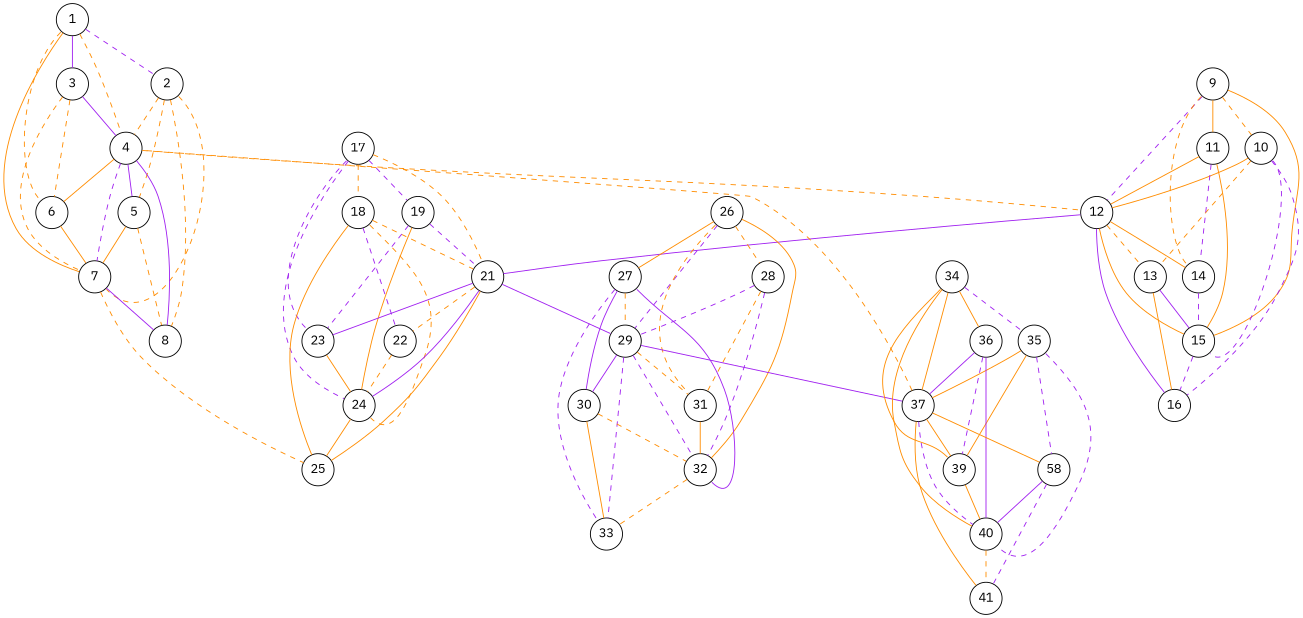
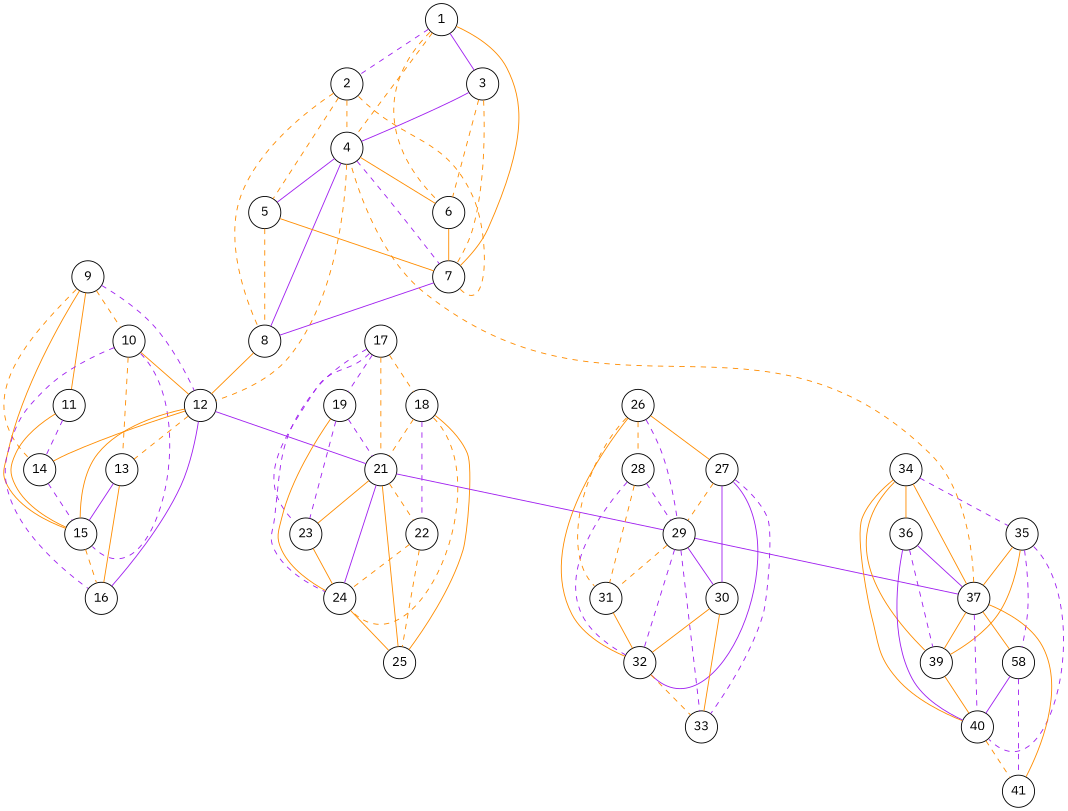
(1155, 180) -> (233, 373)
(403, 309) -> (343, 502)
(1186, 373) -> (91, 566)
(186, 395) -> (411, 598)
(642, 438) -> (681, 630)
